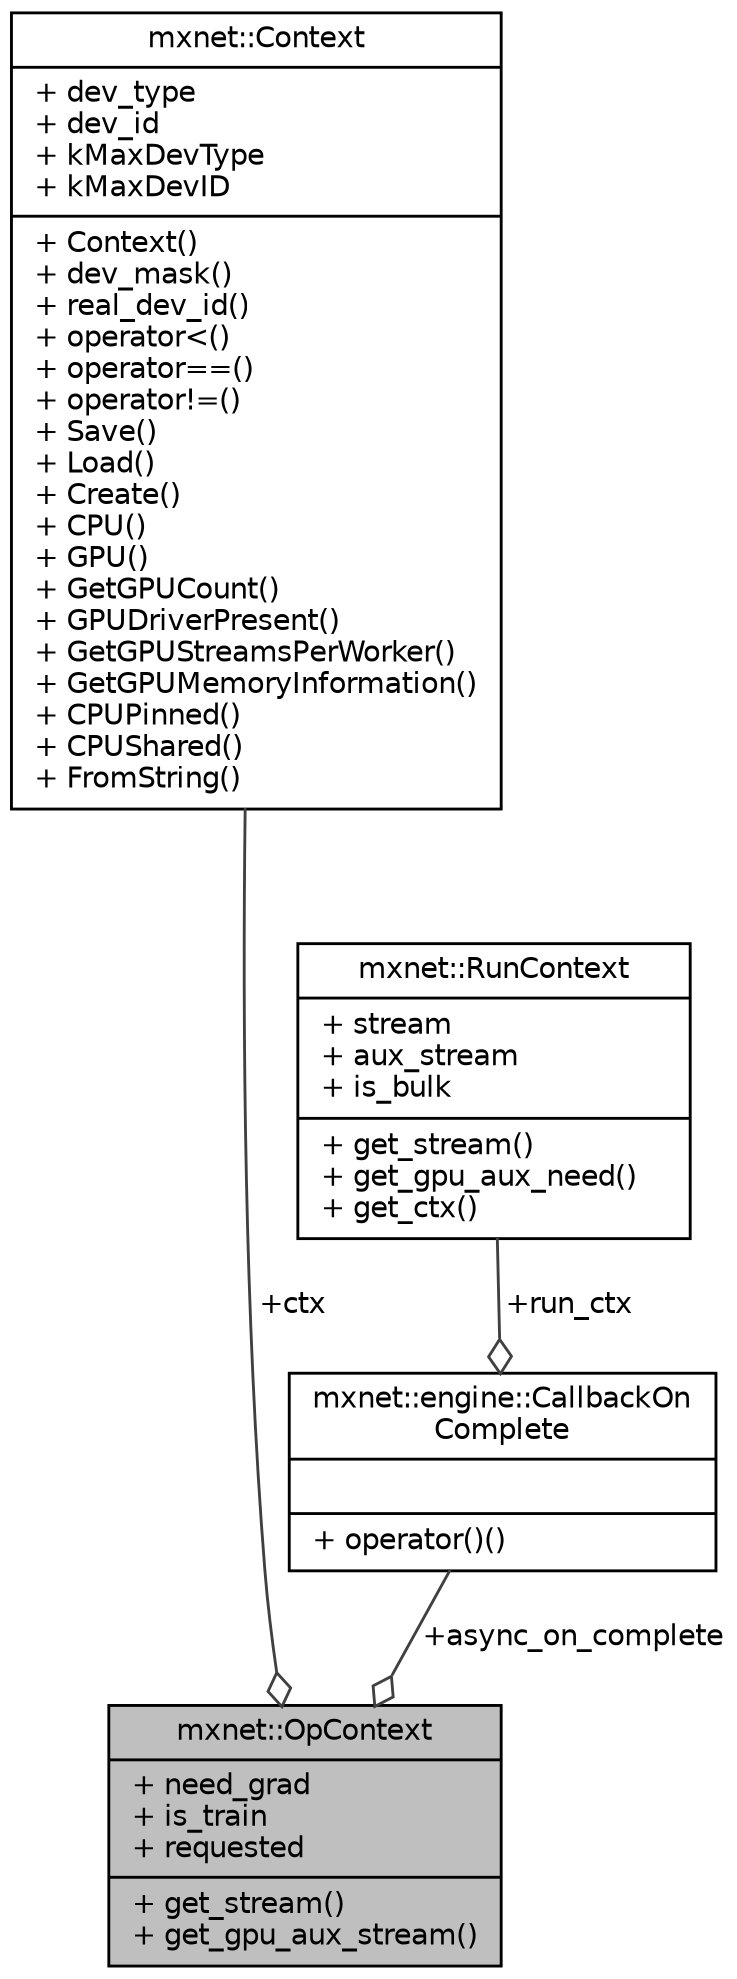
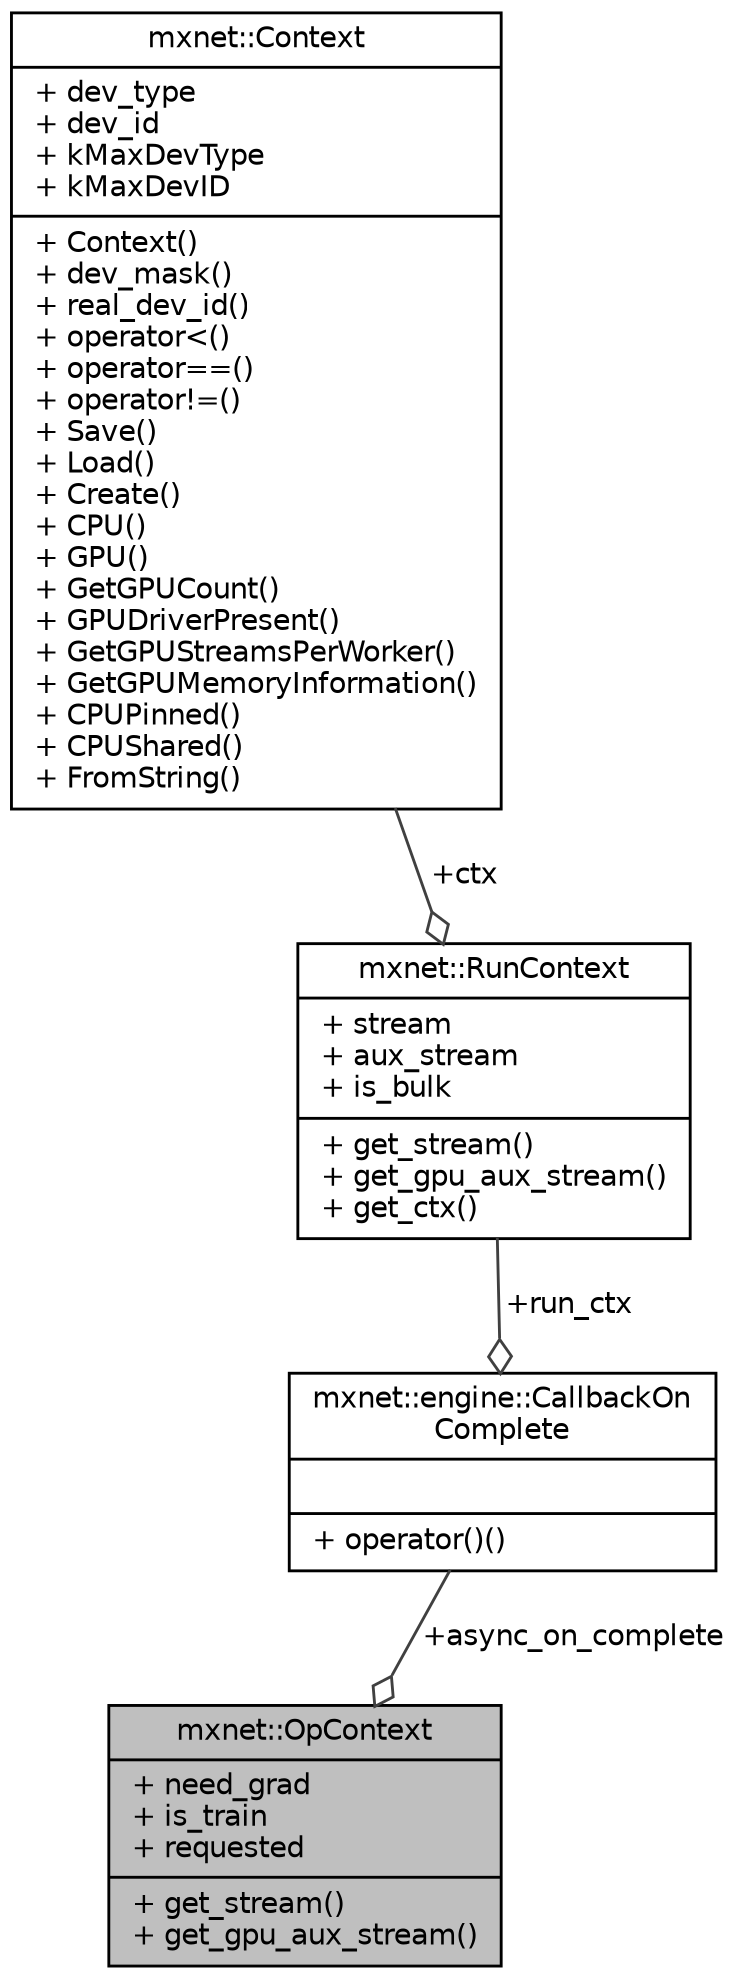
(480, 1177) -> (494, 1177)
(248, 1241) -> (414, 860)
